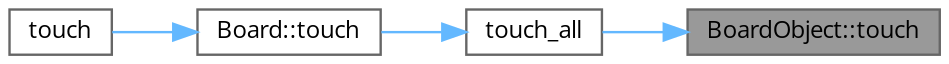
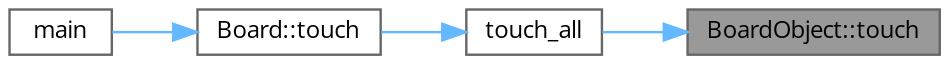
(61, 32) -> (61, 32)
